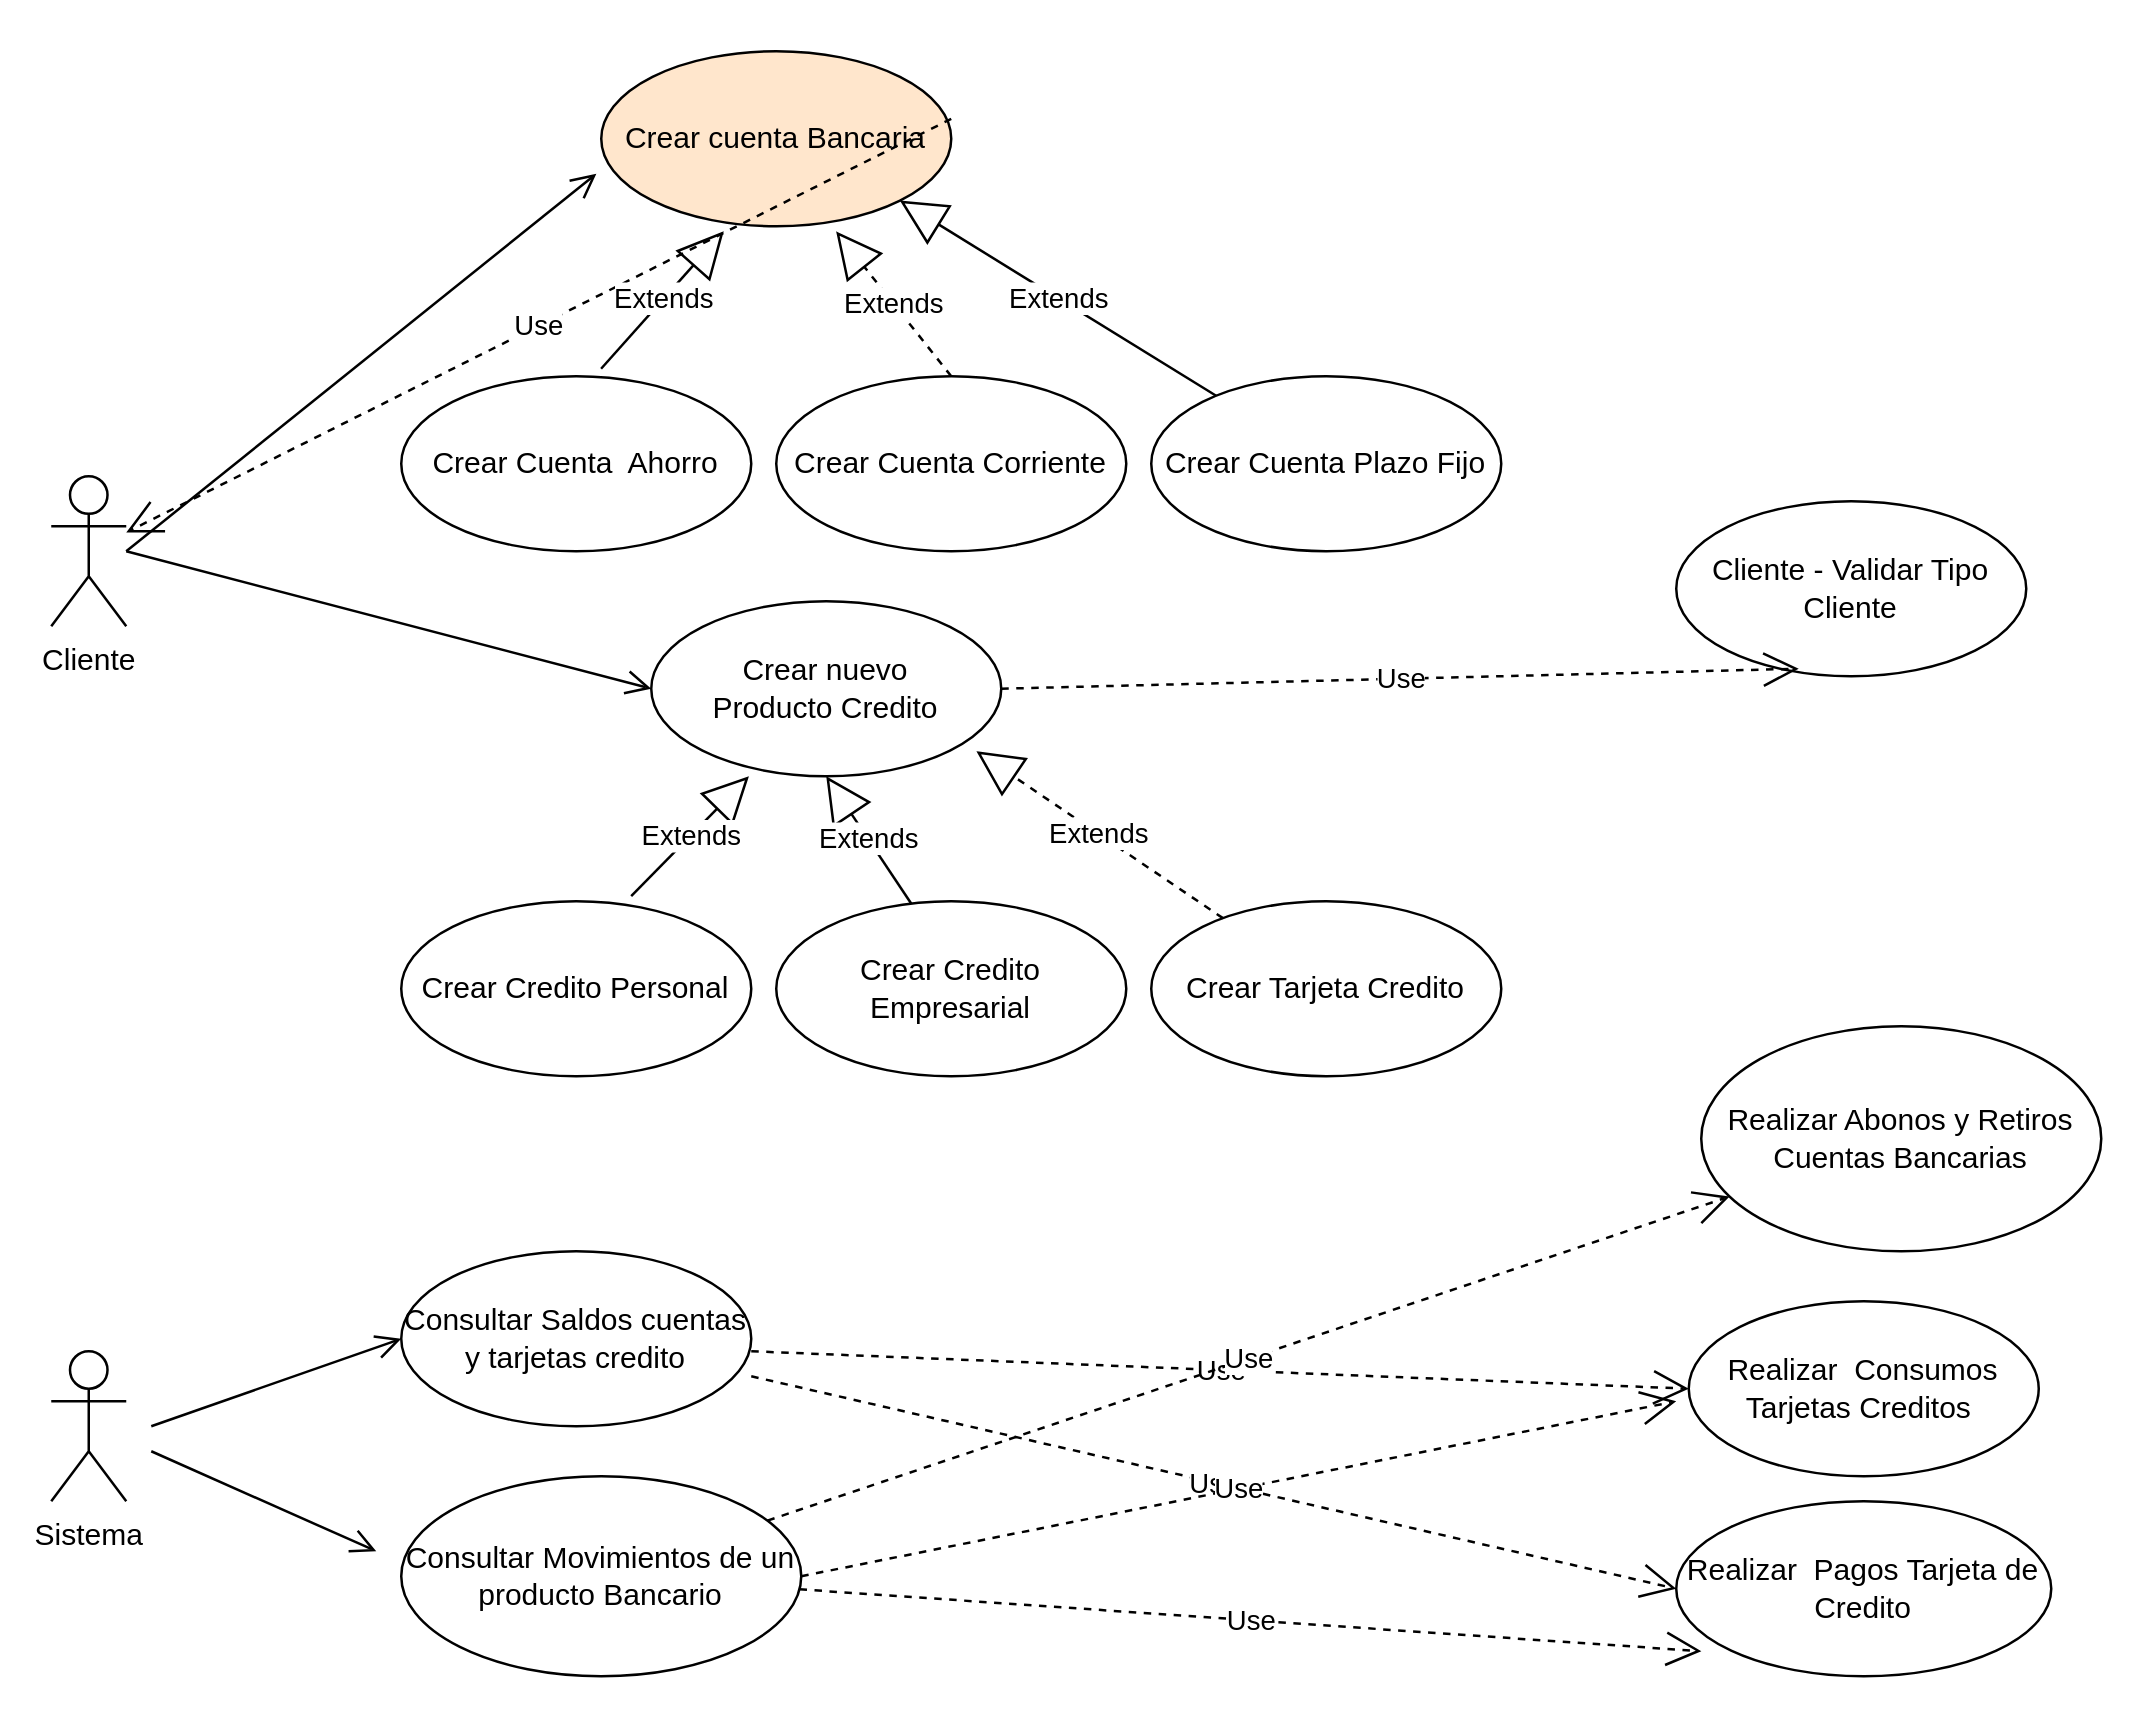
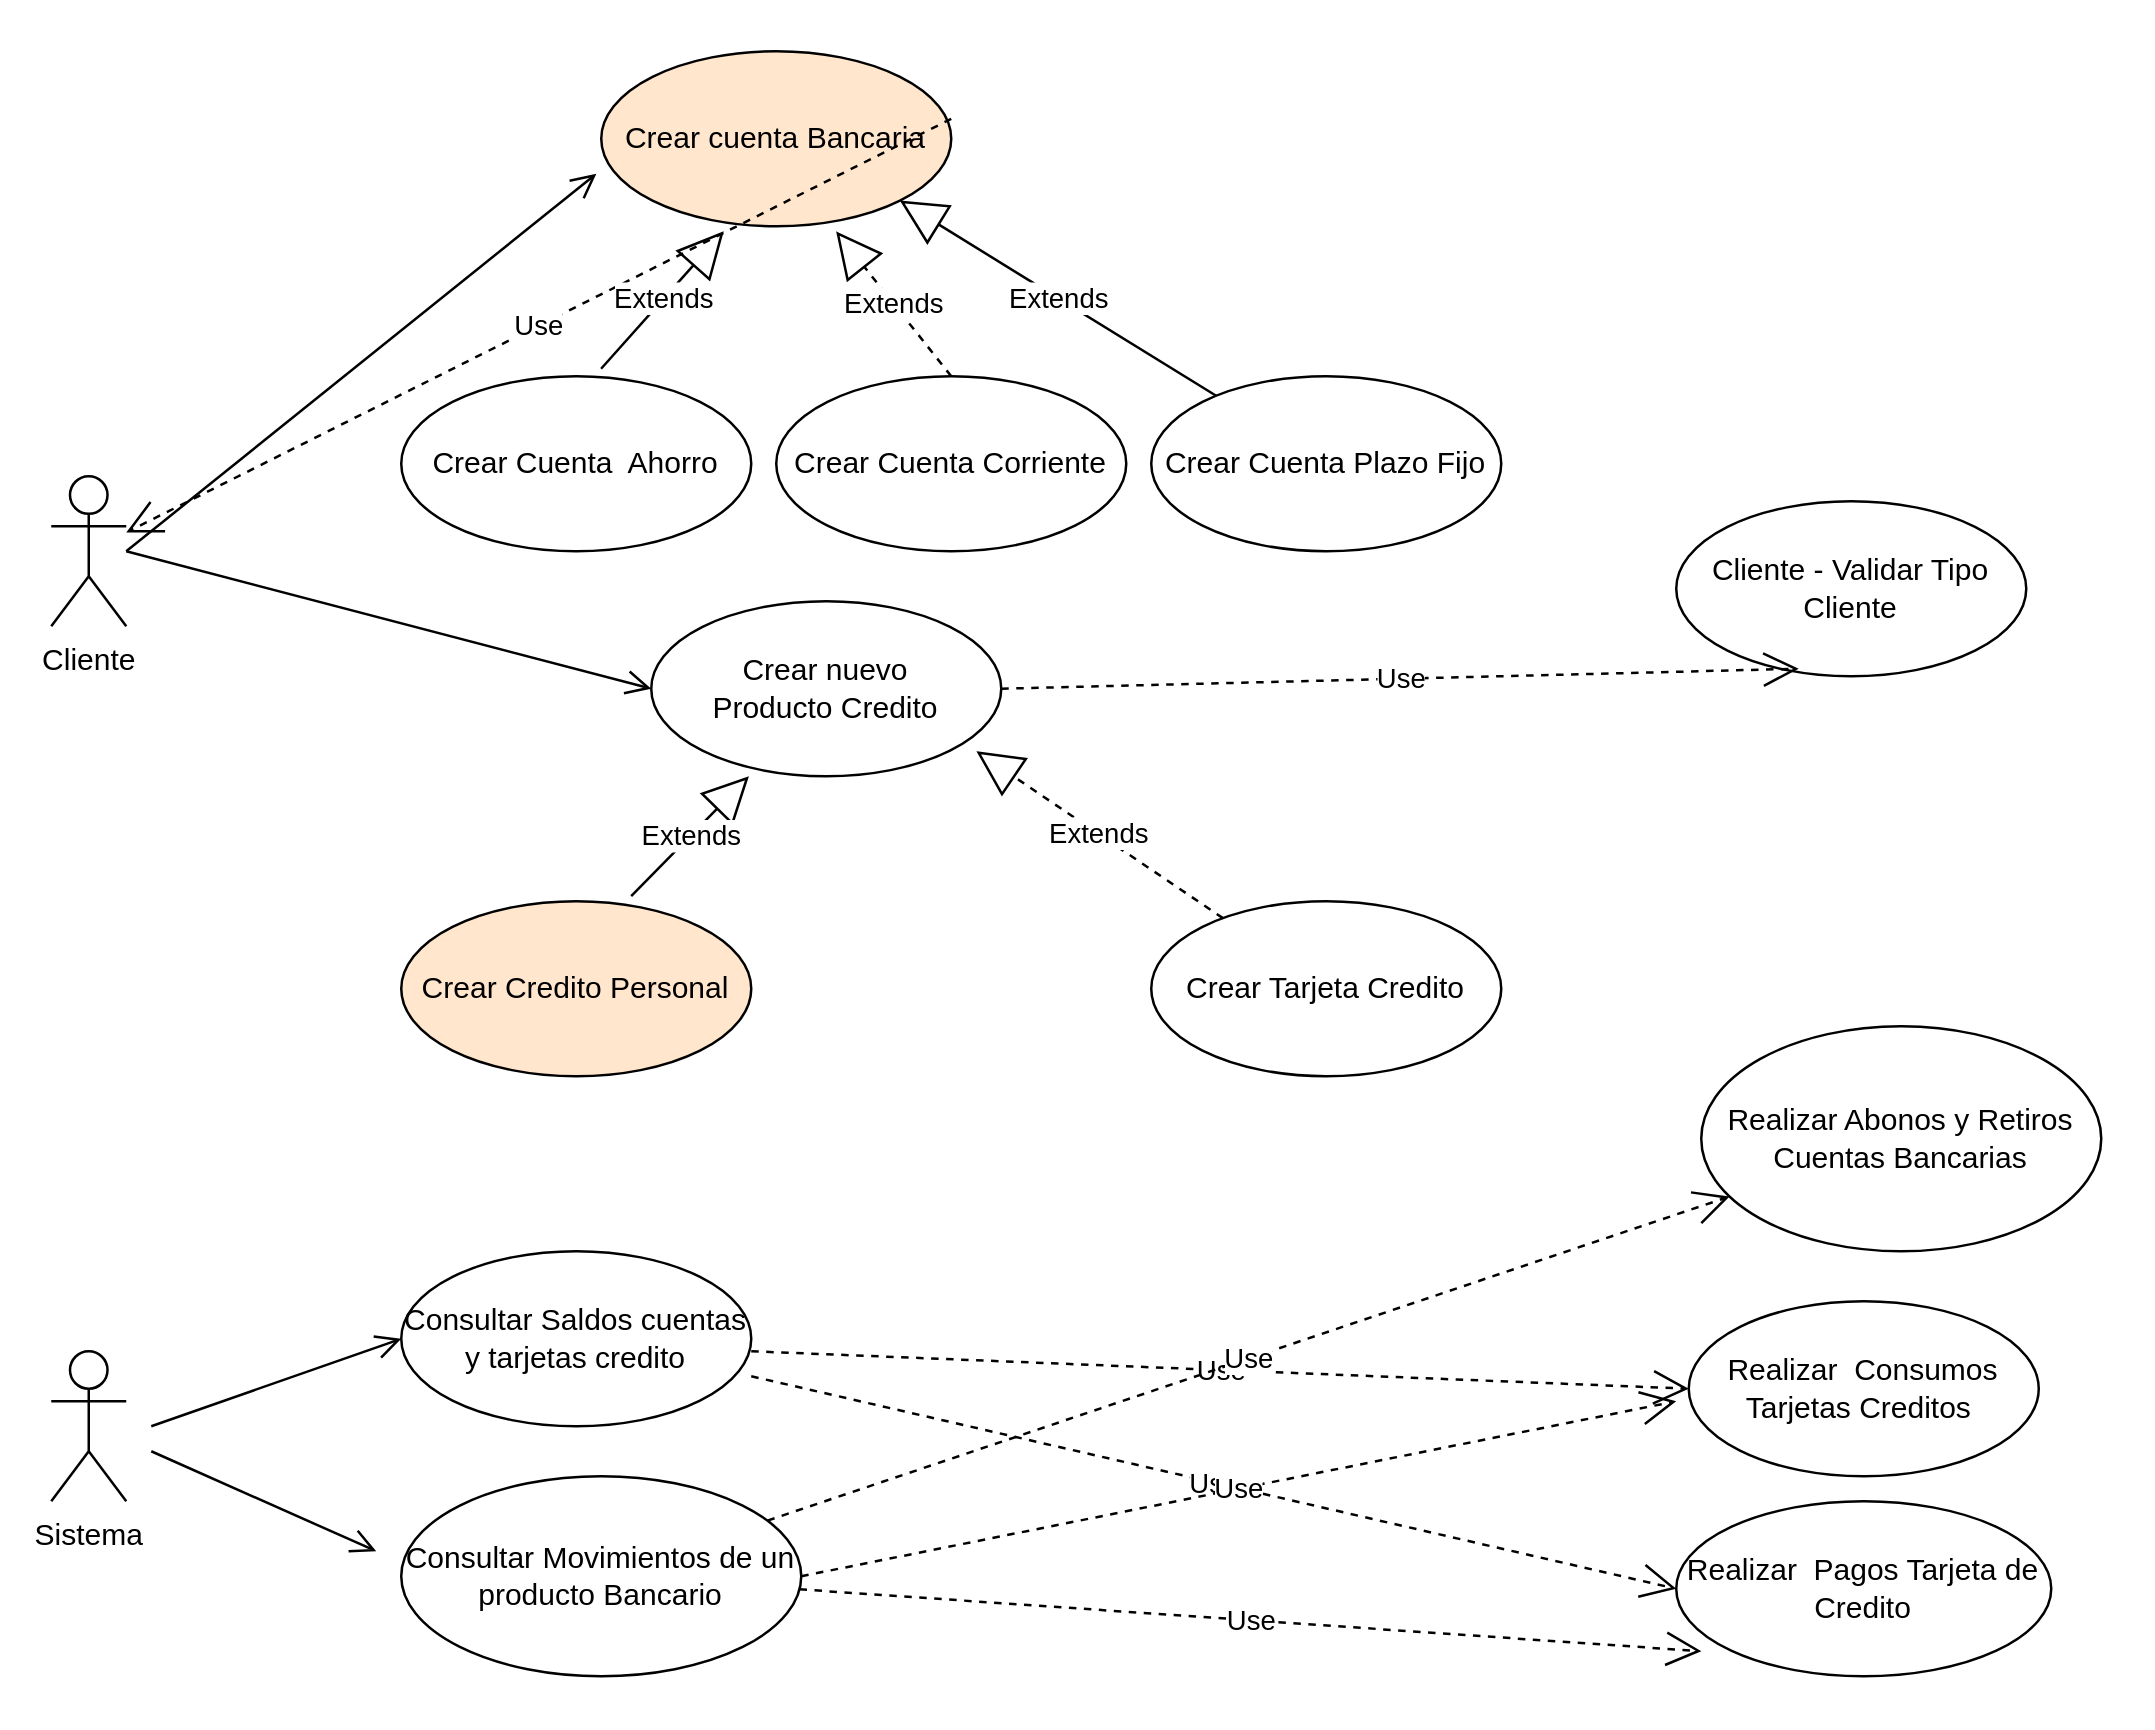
(887, 868) -> none
(576, 989) -> (576, 989)
(951, 989) -> none
